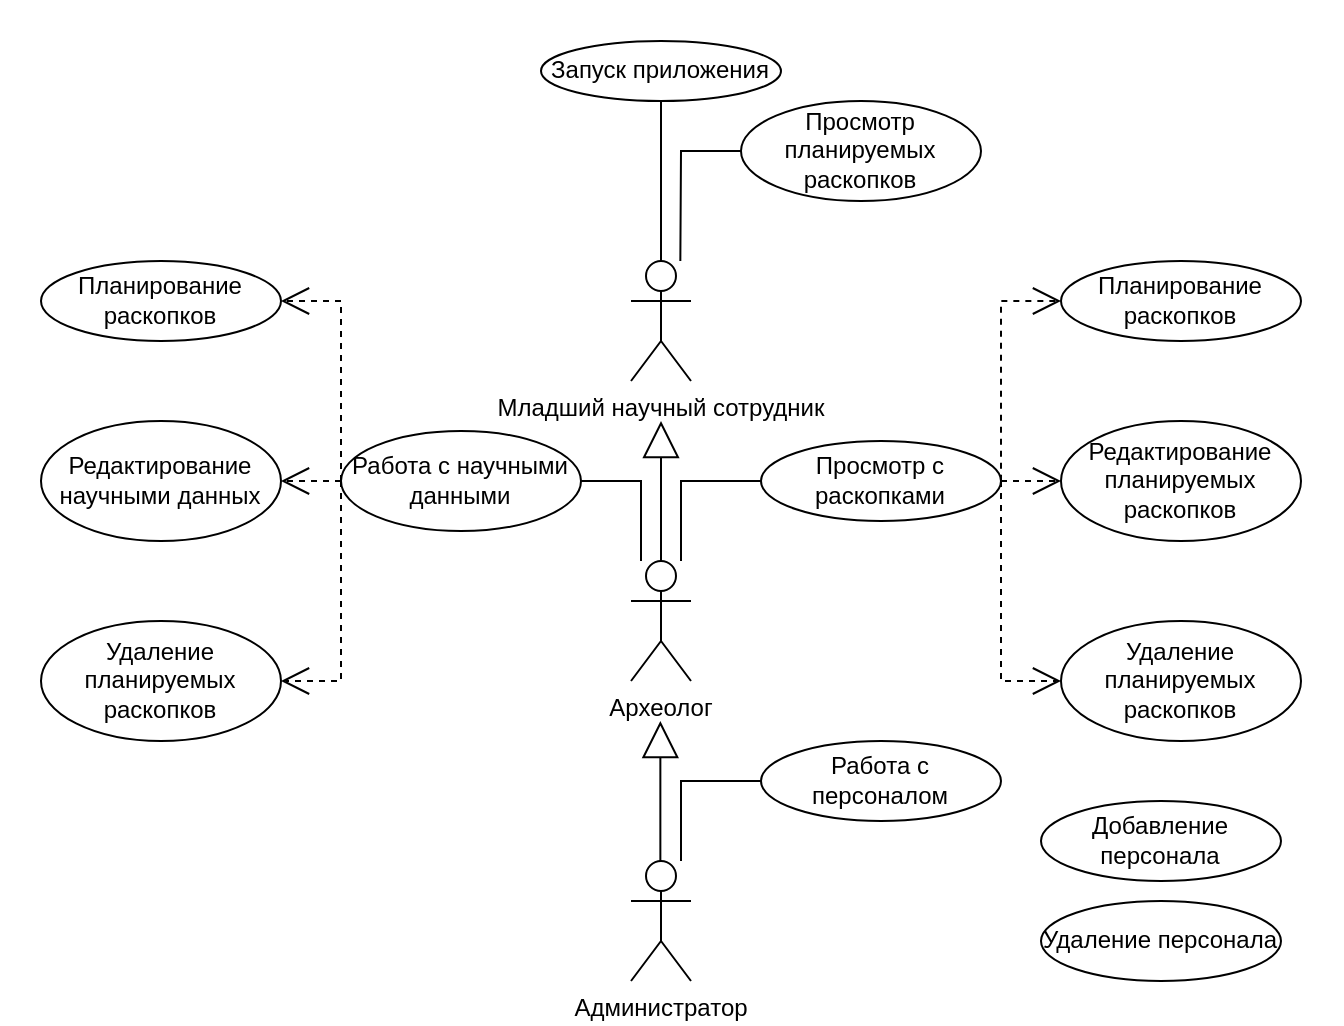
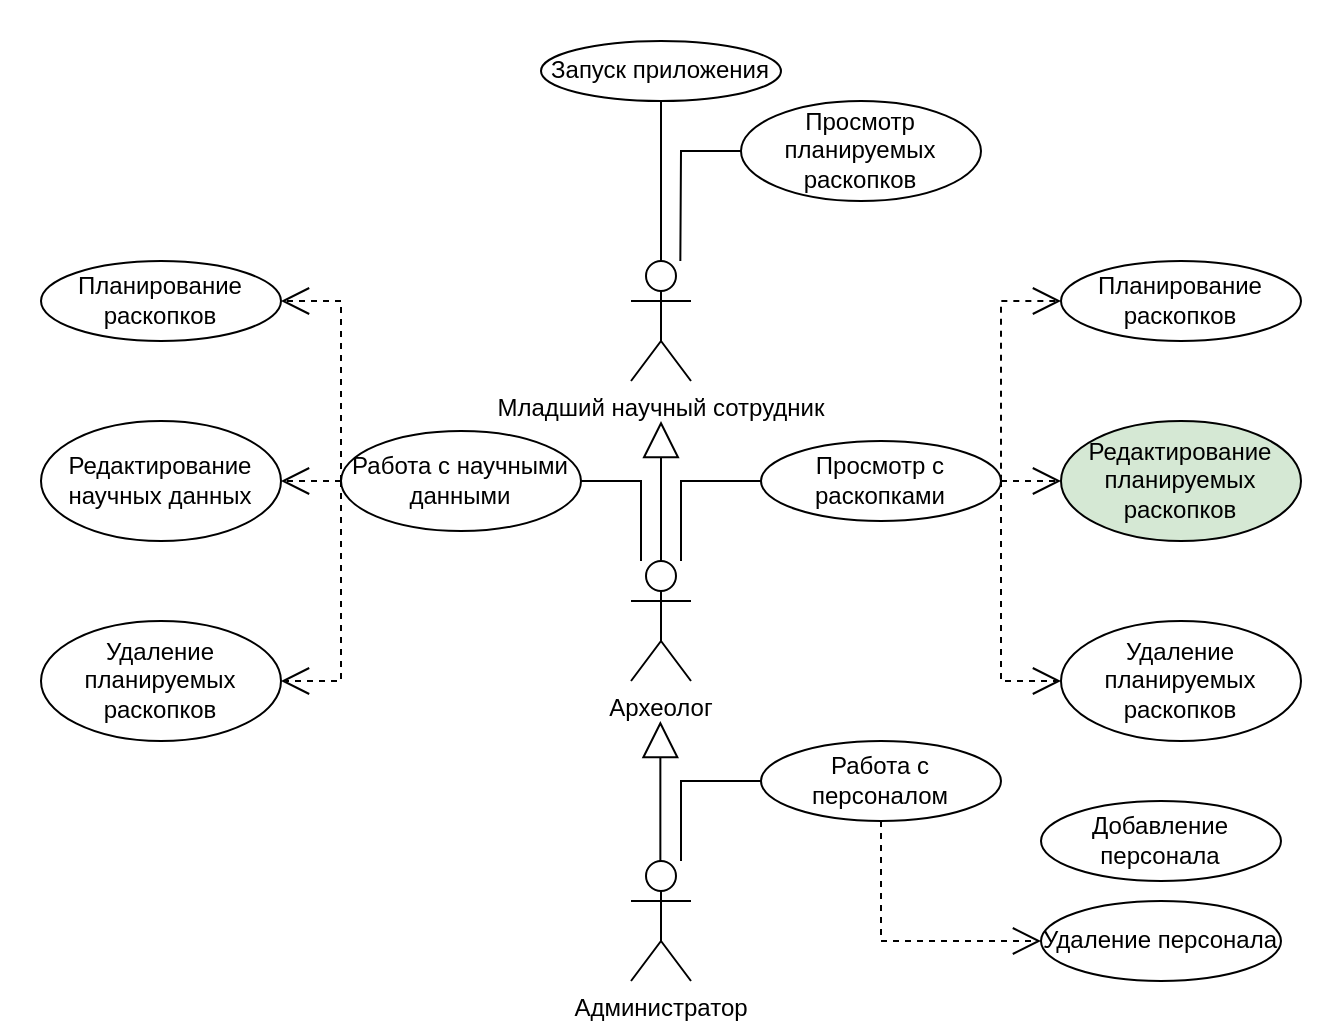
(161, 481) -> (161, 481)
(1181, 481) -> (1181, 481)
none -> (898, 941)
